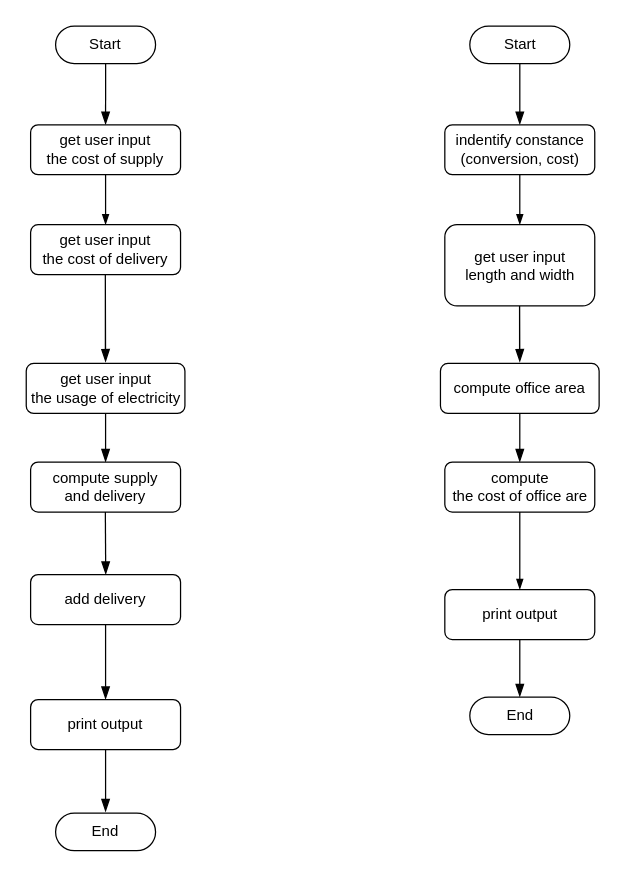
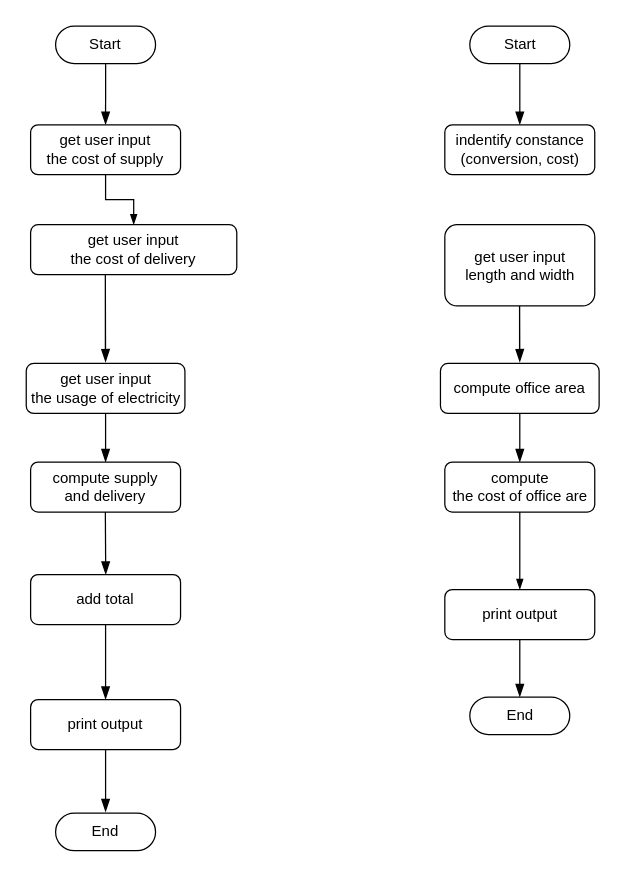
(520, 194) -> none
(106, 249) -> (134, 249)
(106, 599) -> (106, 599)
